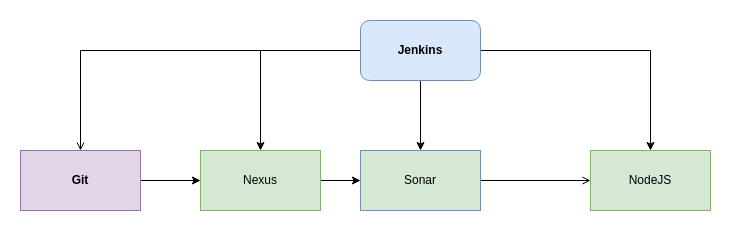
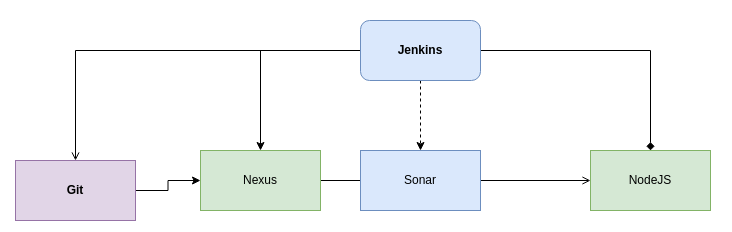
(421, 112) -> (421, 112)
(651, 142) -> (651, 142)
(81, 181) -> (76, 191)
(352, 181) -> (355, 181)
(421, 181) -> (421, 181)
